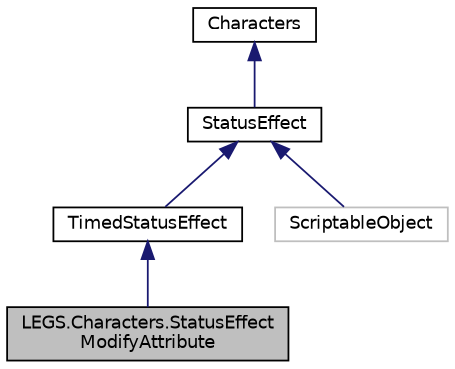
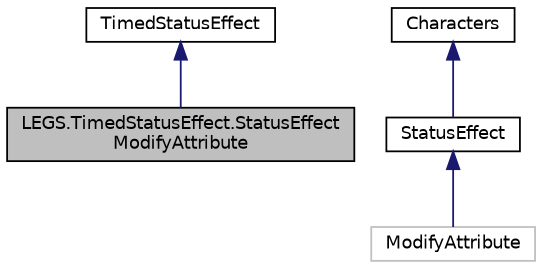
(195, 180) -> none
(361, 224) -> (453, 244)
(148, 334) -> (181, 134)
